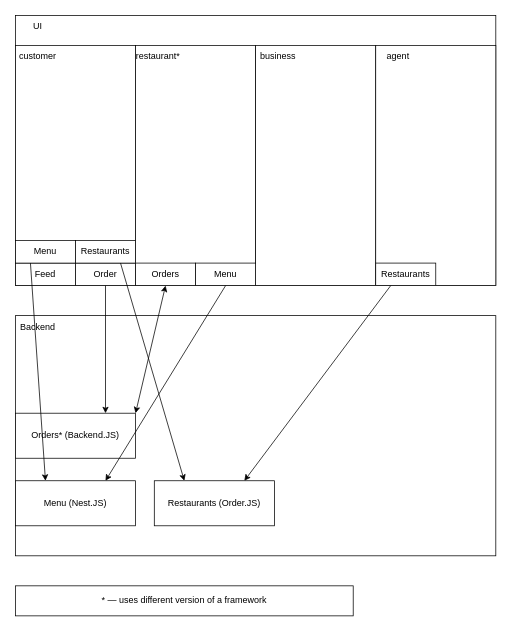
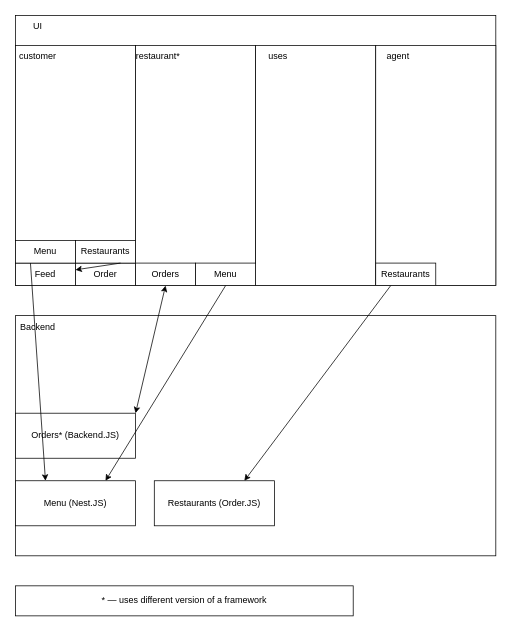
(278, 57) -> (278, 57)
(105, 347) -> none
(151, 369) -> (100, 266)
